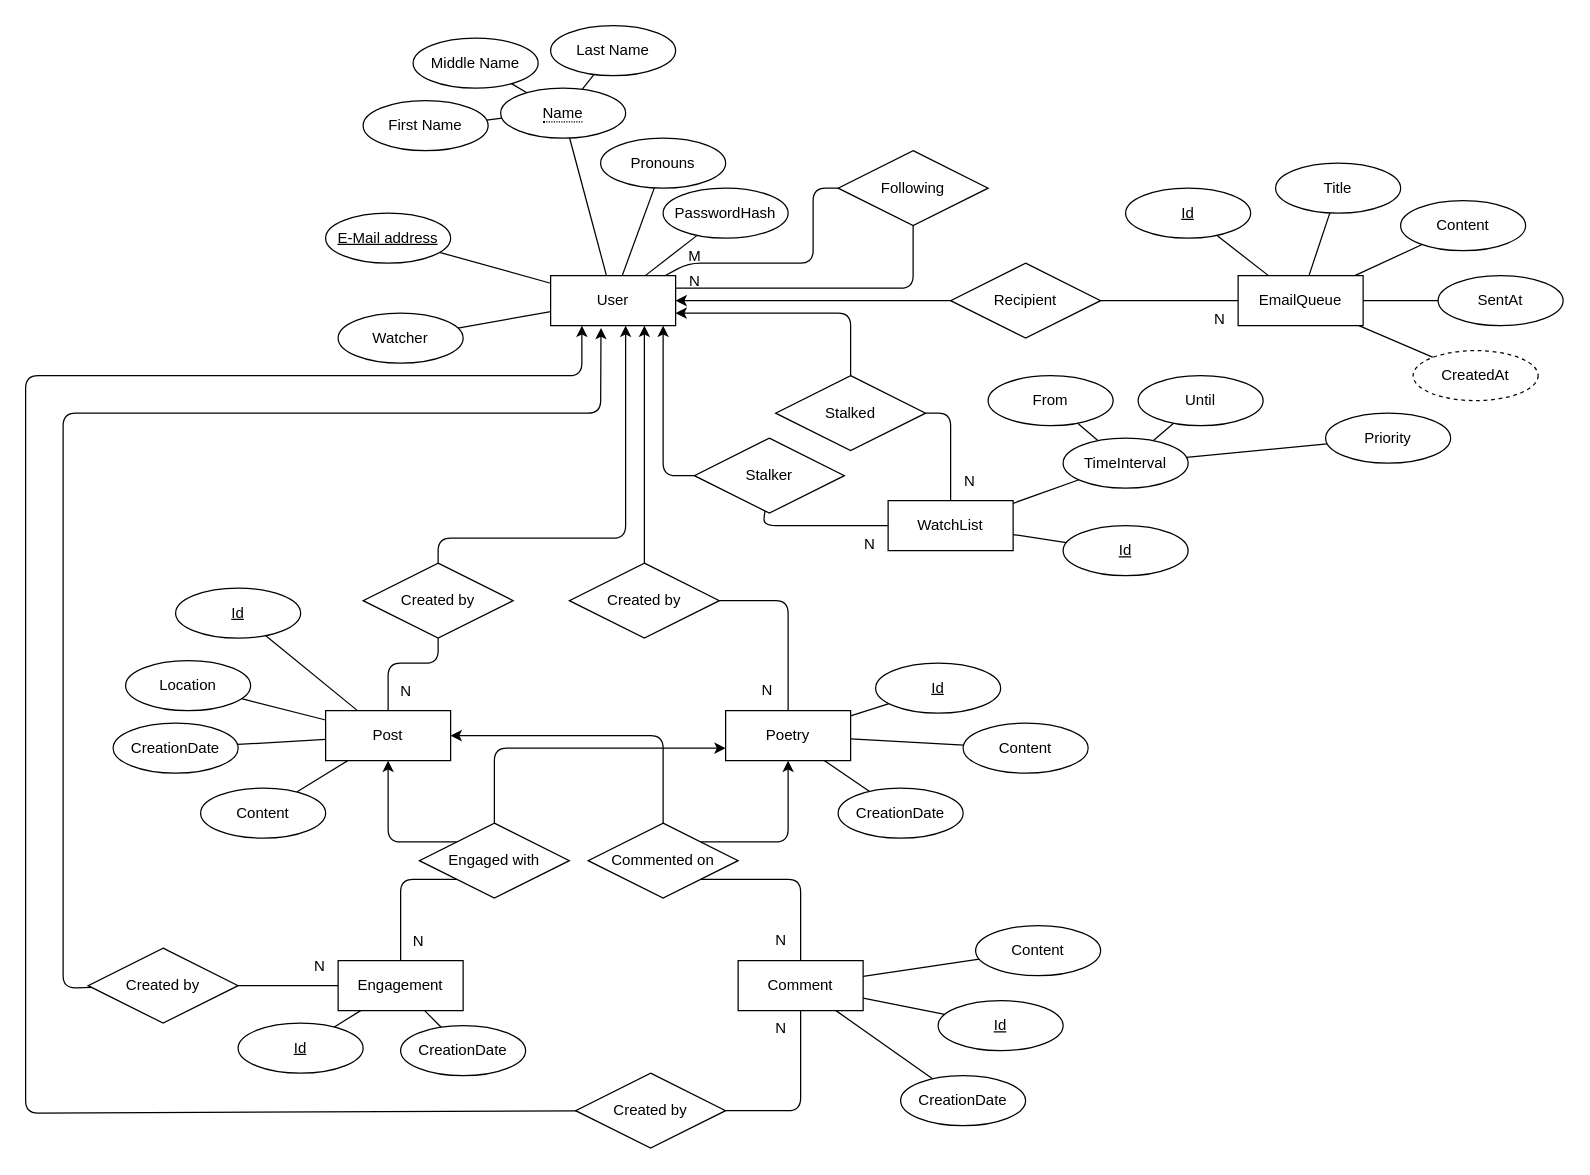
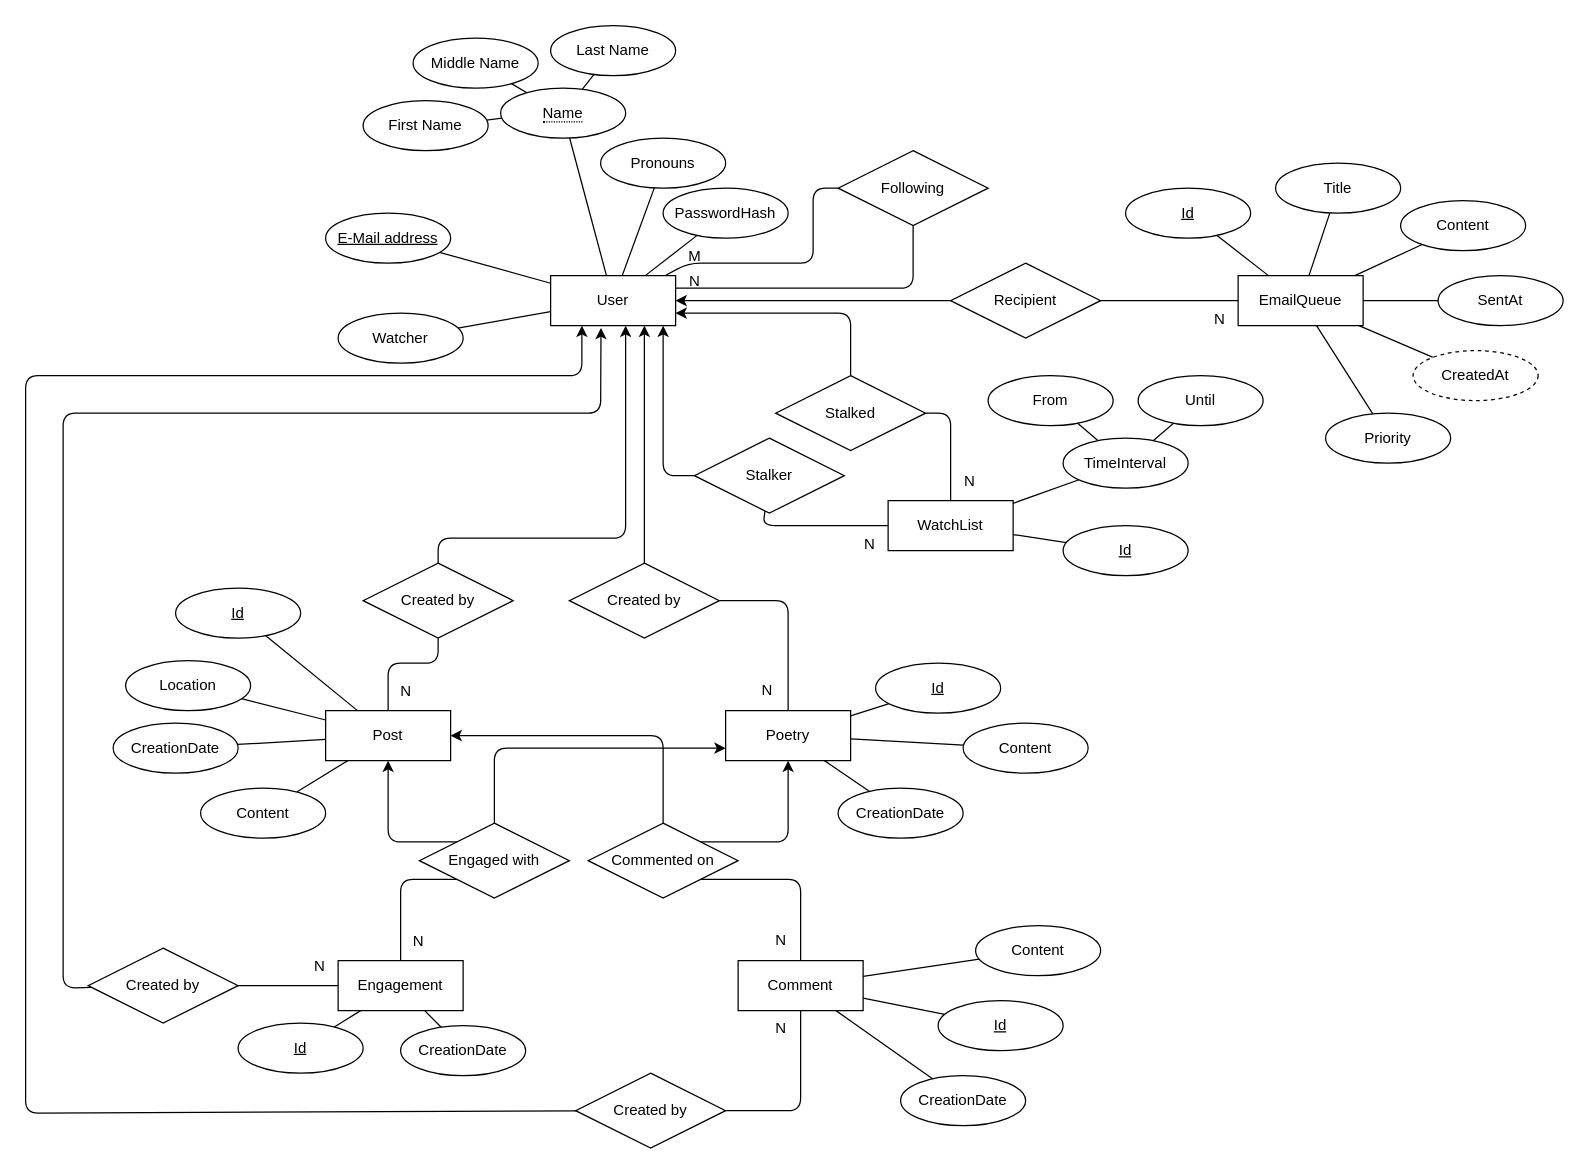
(1257, 451) -> (1345, 370)
